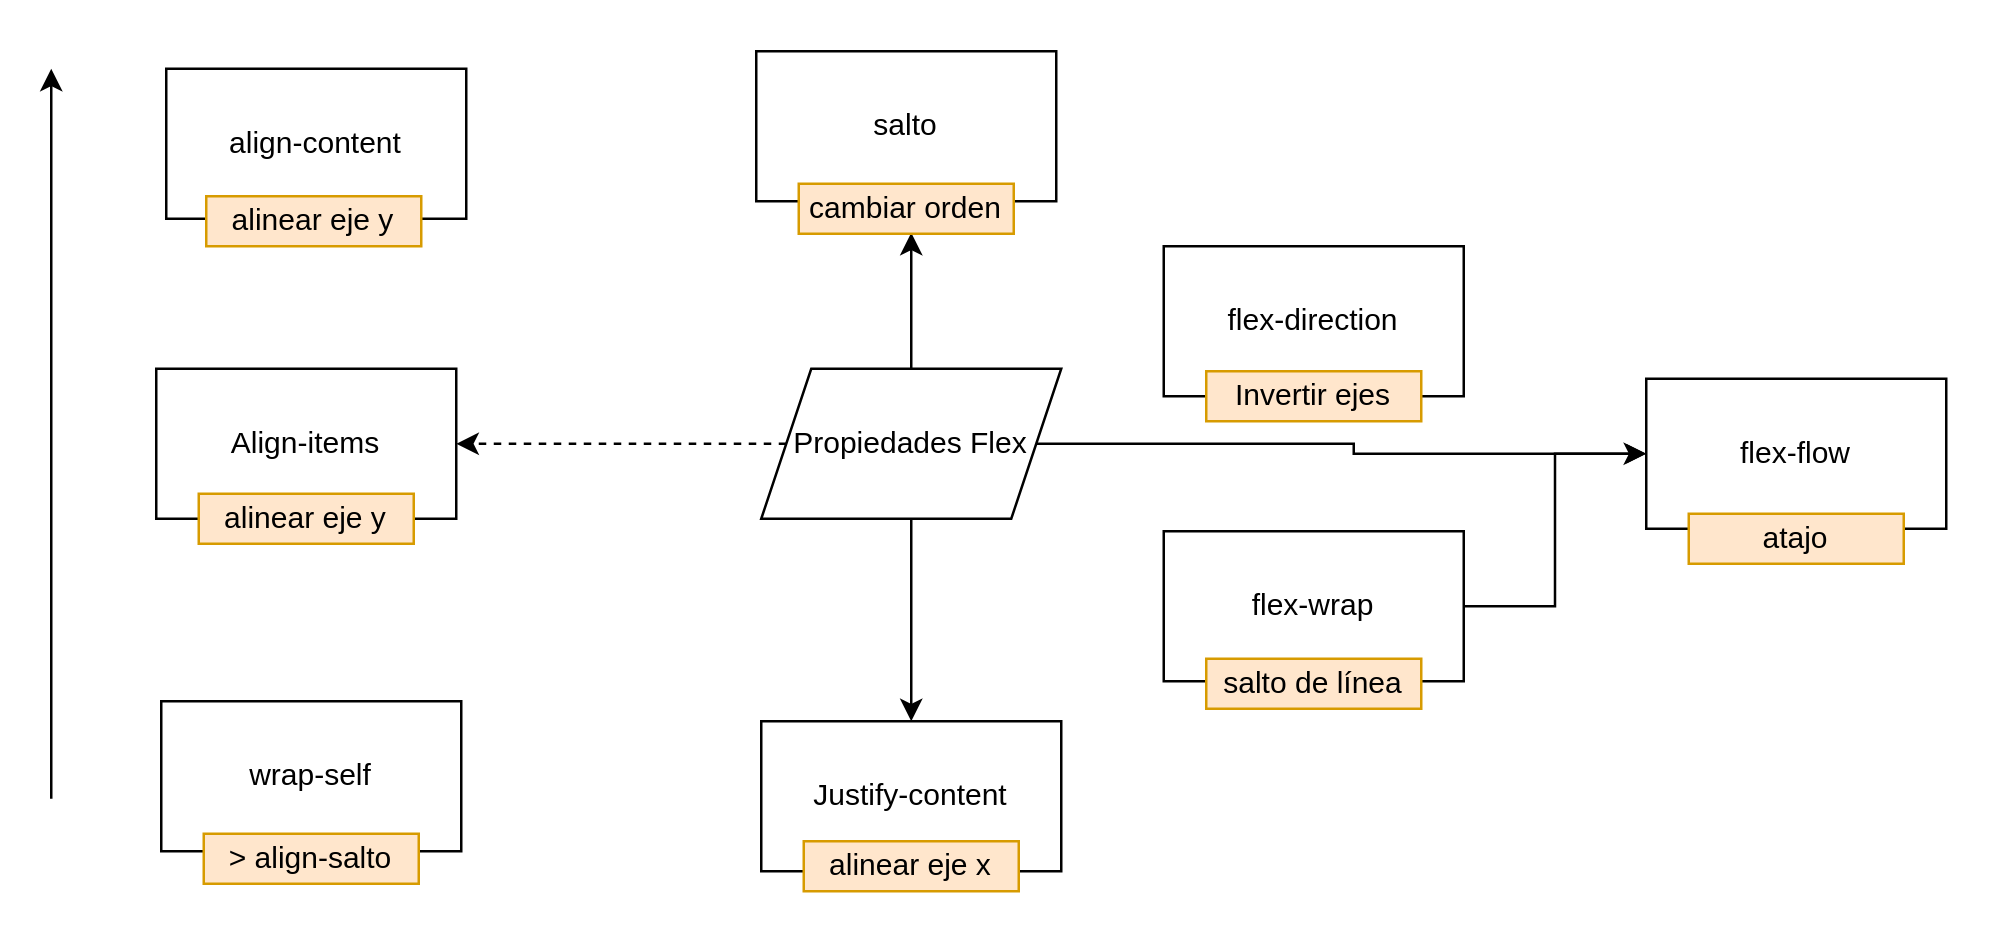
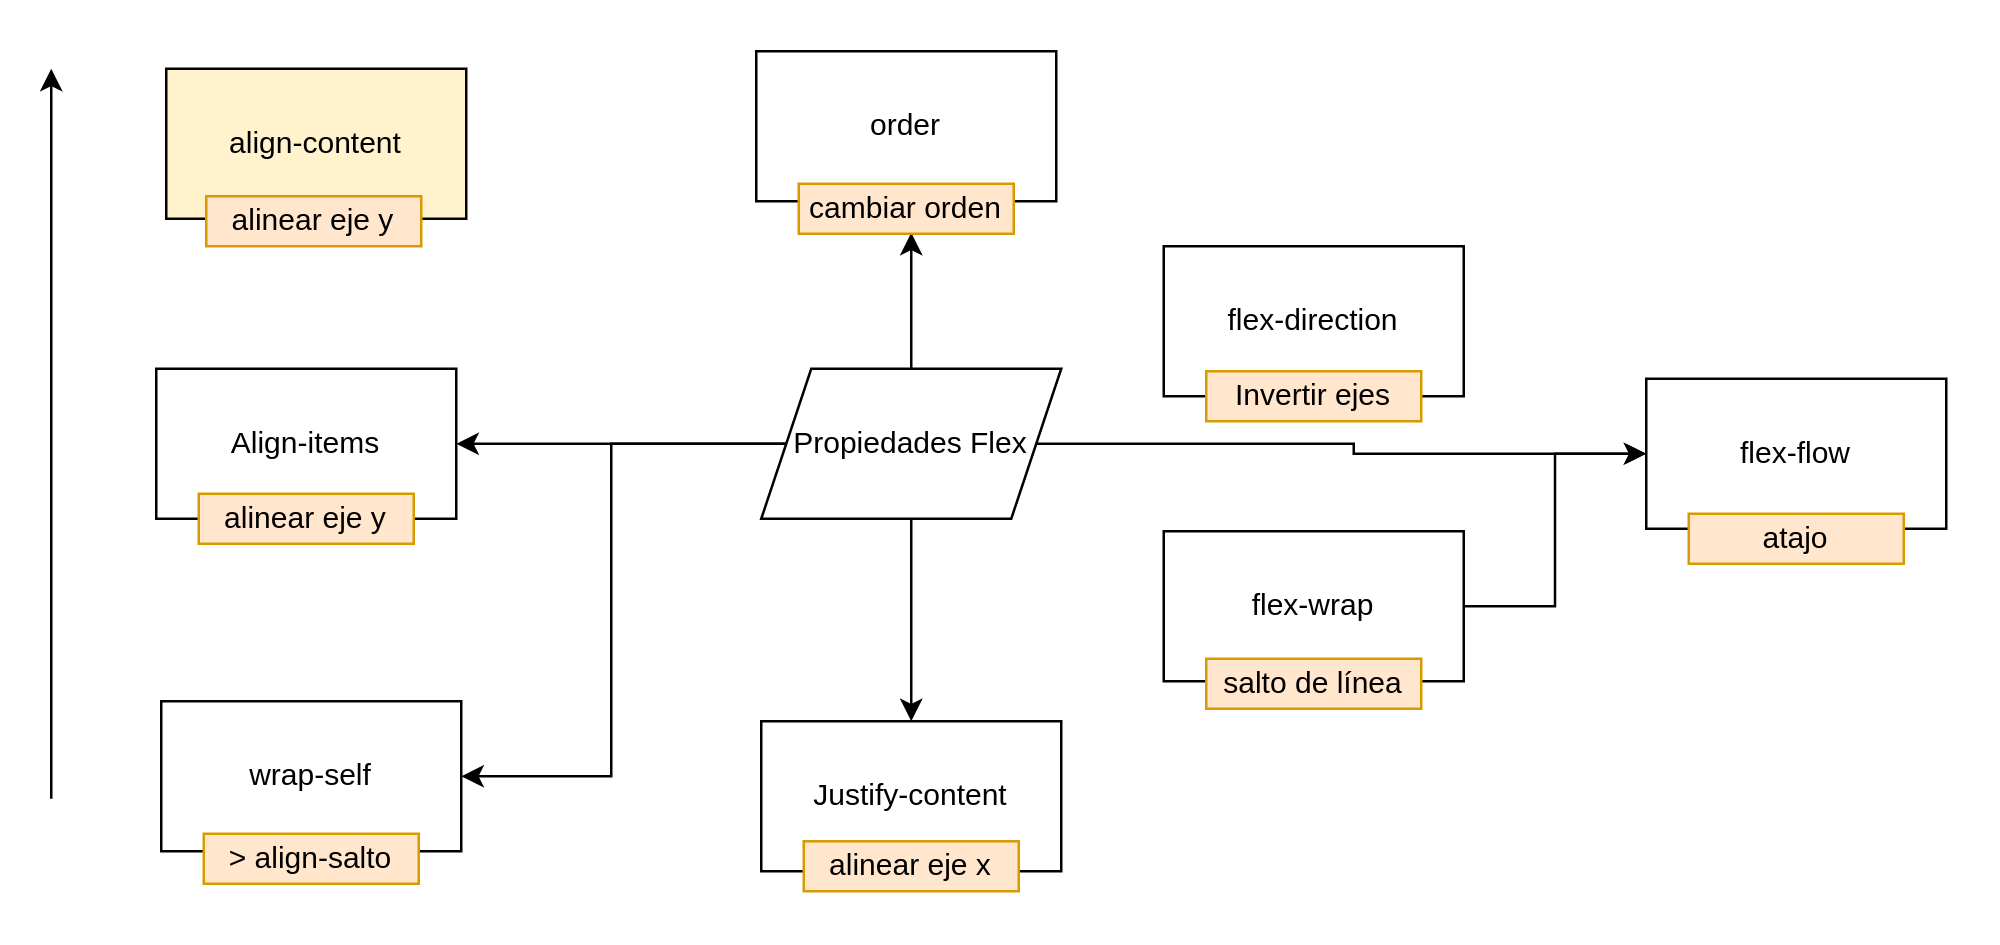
(906, 126) -> (906, 126)
(316, 144) -> (316, 144)
(540, 444) -> (540, 444)
none -> (611, 678)
